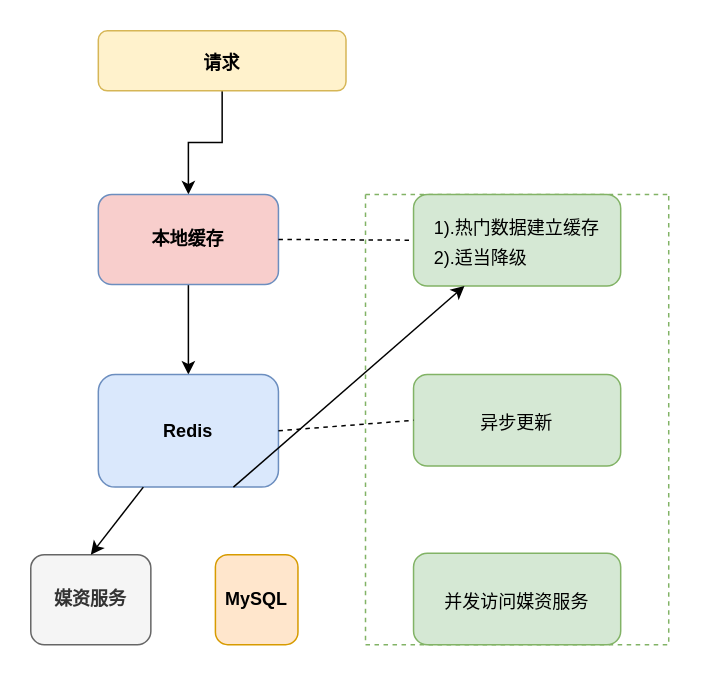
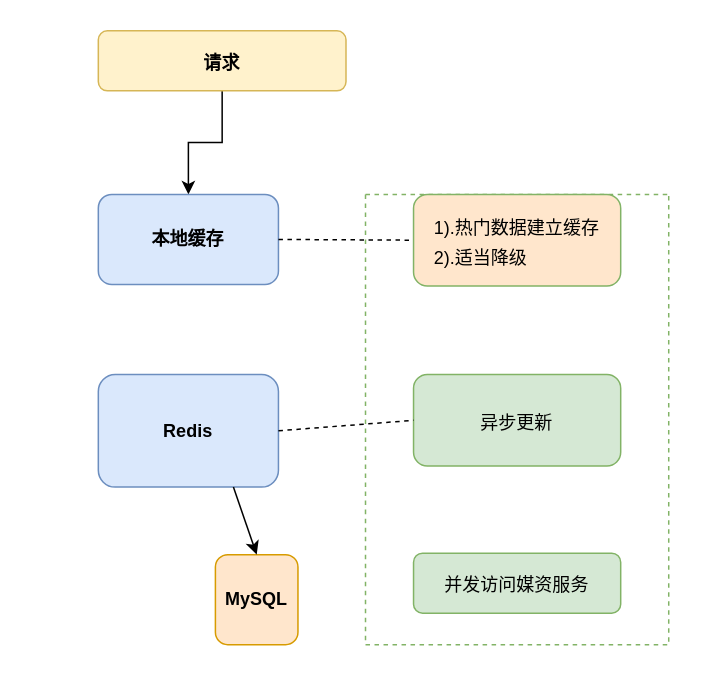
(188, 239) -> (188, 239)
(517, 240) -> (517, 240)
(188, 324) -> none
(345, 389) -> (243, 516)
(120, 516) -> none
(91, 599) -> none
(517, 599) -> (517, 583)
